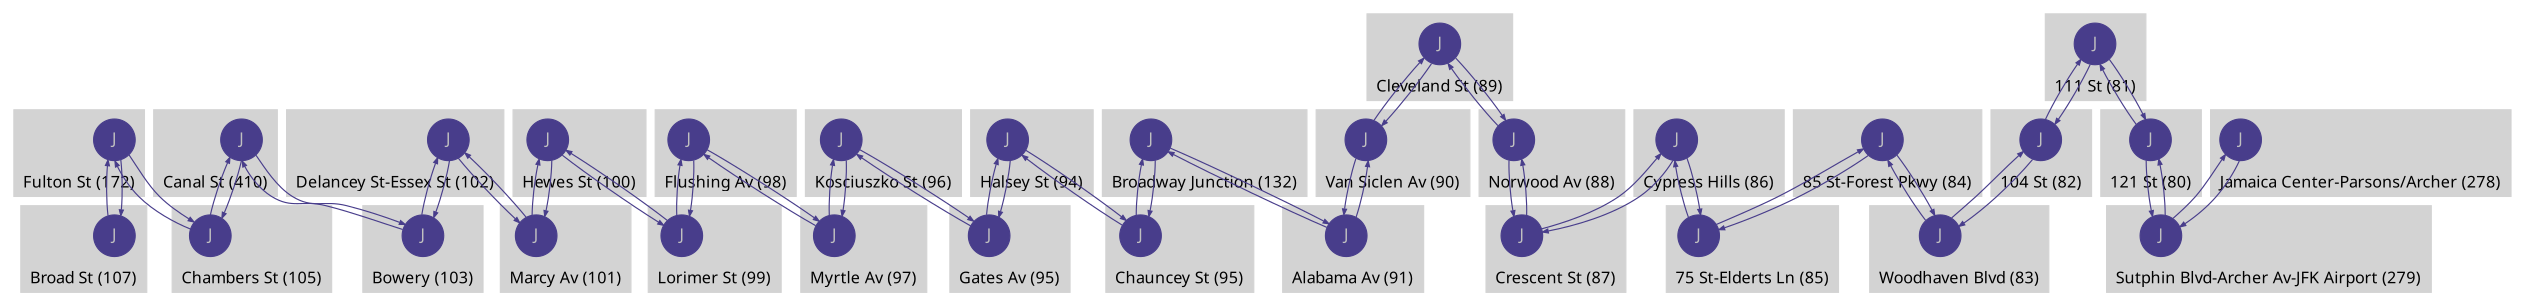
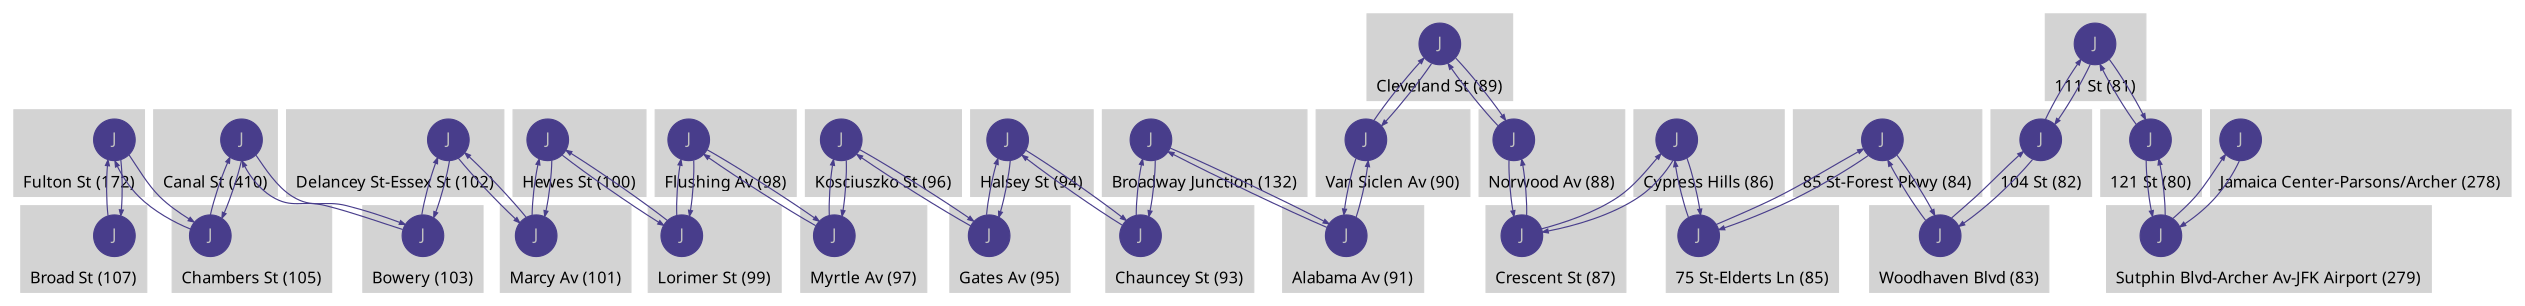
(1180, 279) -> (1180, 279)
